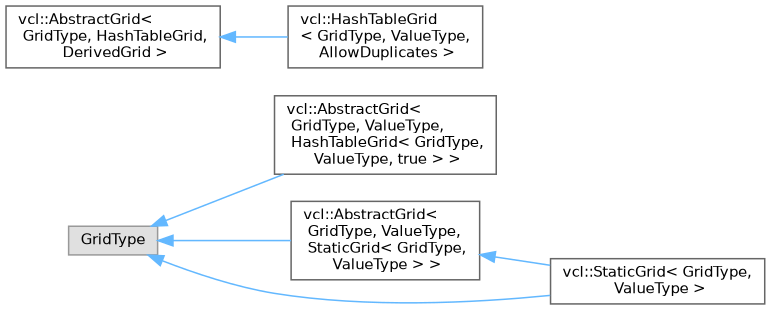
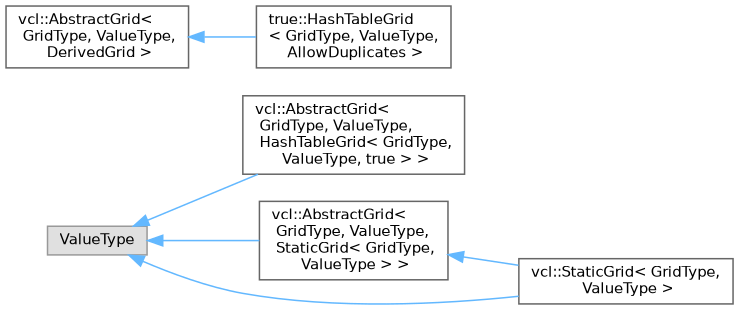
(113, 37) -> (97, 37)
(385, 37) -> (354, 37)
(113, 241) -> (97, 241)
